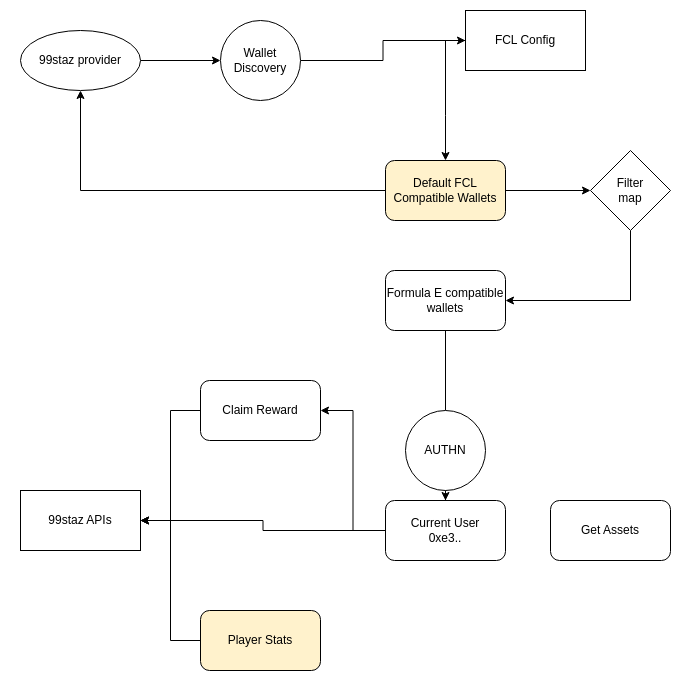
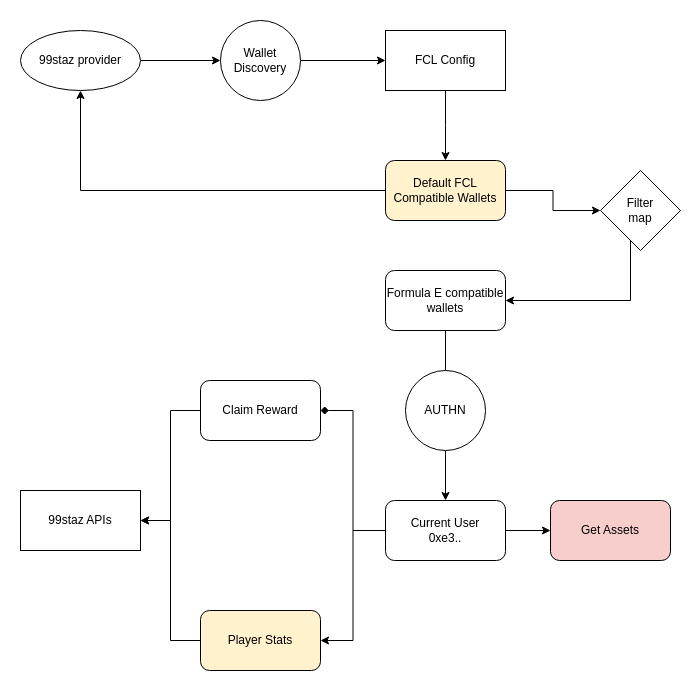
(526, 41) -> (446, 61)
(631, 191) -> (641, 211)
(328, 411) -> (329, 411)
(446, 451) -> (446, 411)
(263, 525) -> (353, 599)
none -> (525, 531)
(611, 531) -> (611, 531)
